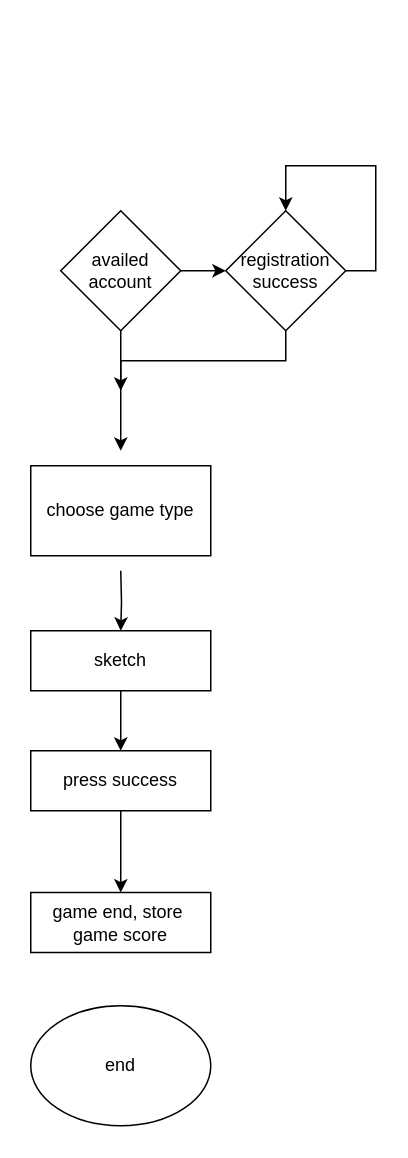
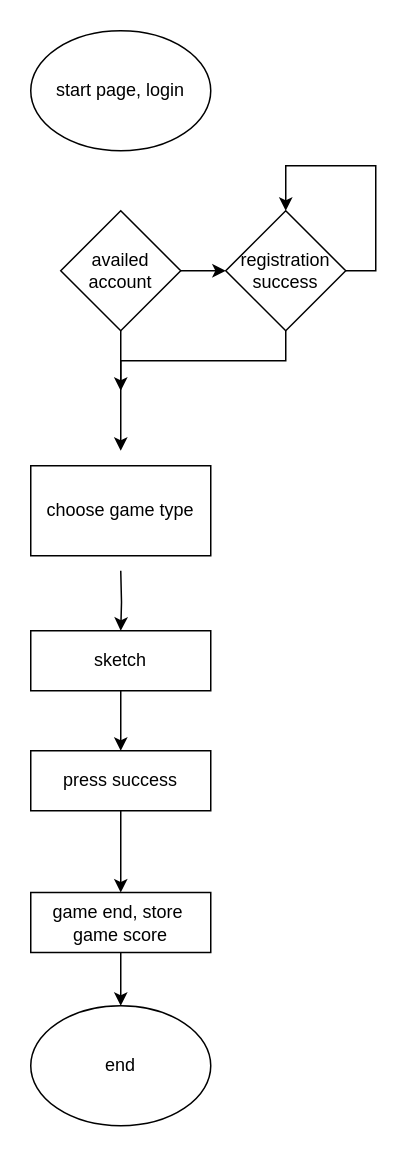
none -> (121, 91)
none -> (121, 981)
